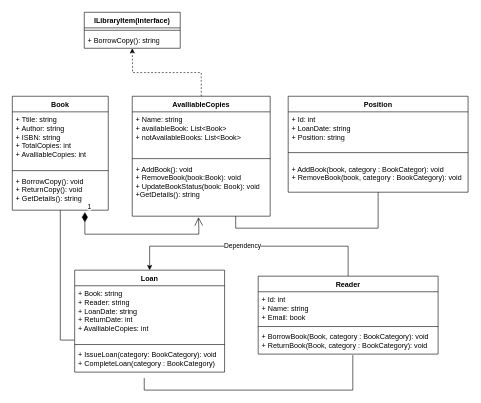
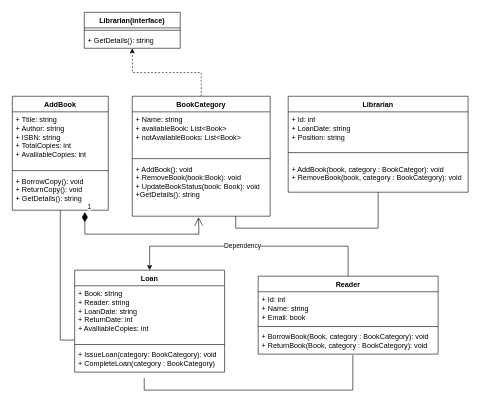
(132, 21) -> (132, 21)
(129, 41) -> (127, 41)
(60, 105) -> (60, 105)
(201, 105) -> (201, 105)
(378, 105) -> (378, 105)
